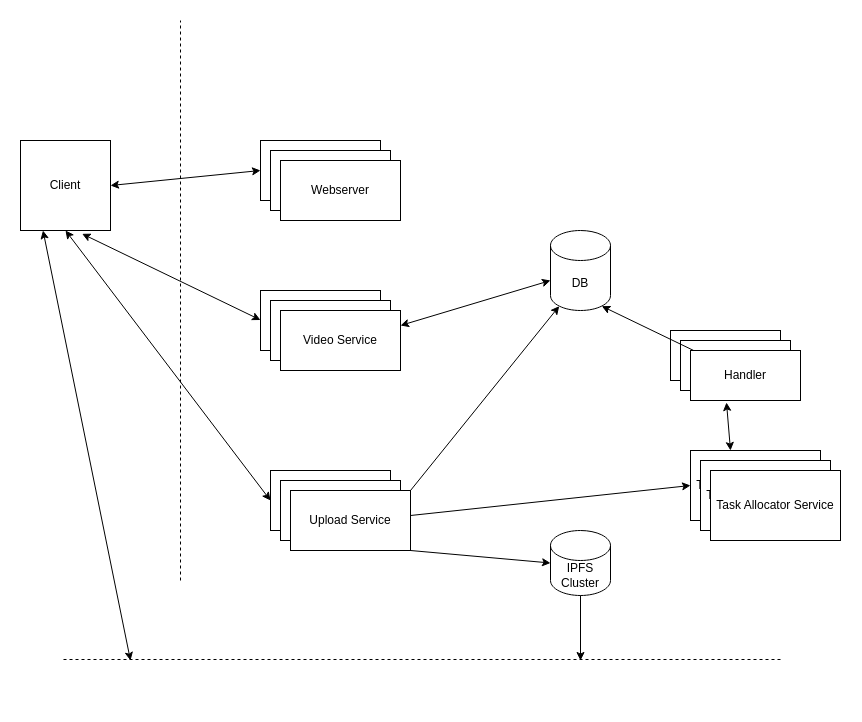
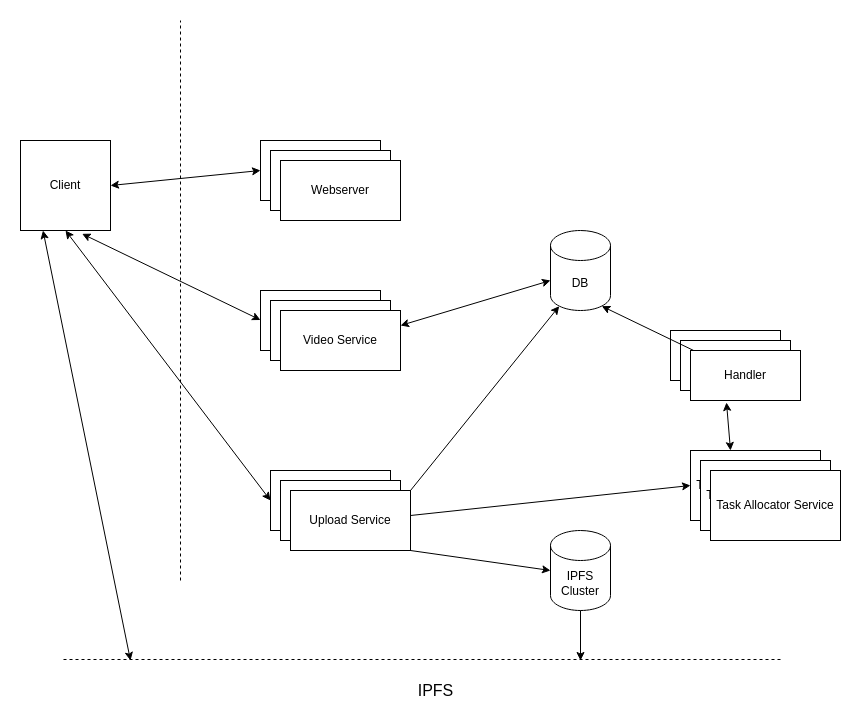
(581, 563) -> (581, 571)
none -> (436, 691)
